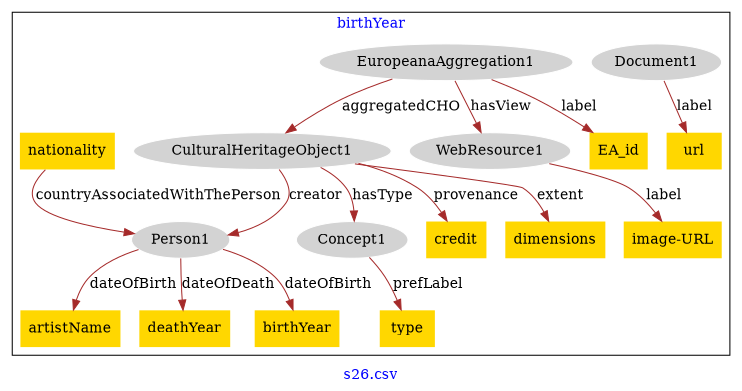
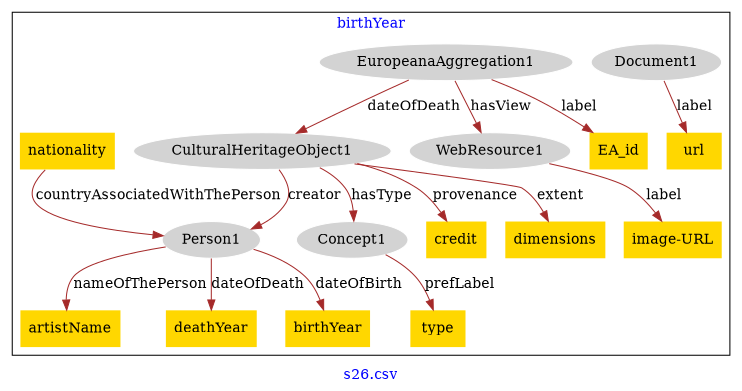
(401, 107) -> (414, 107)
(133, 284) -> (140, 284)
